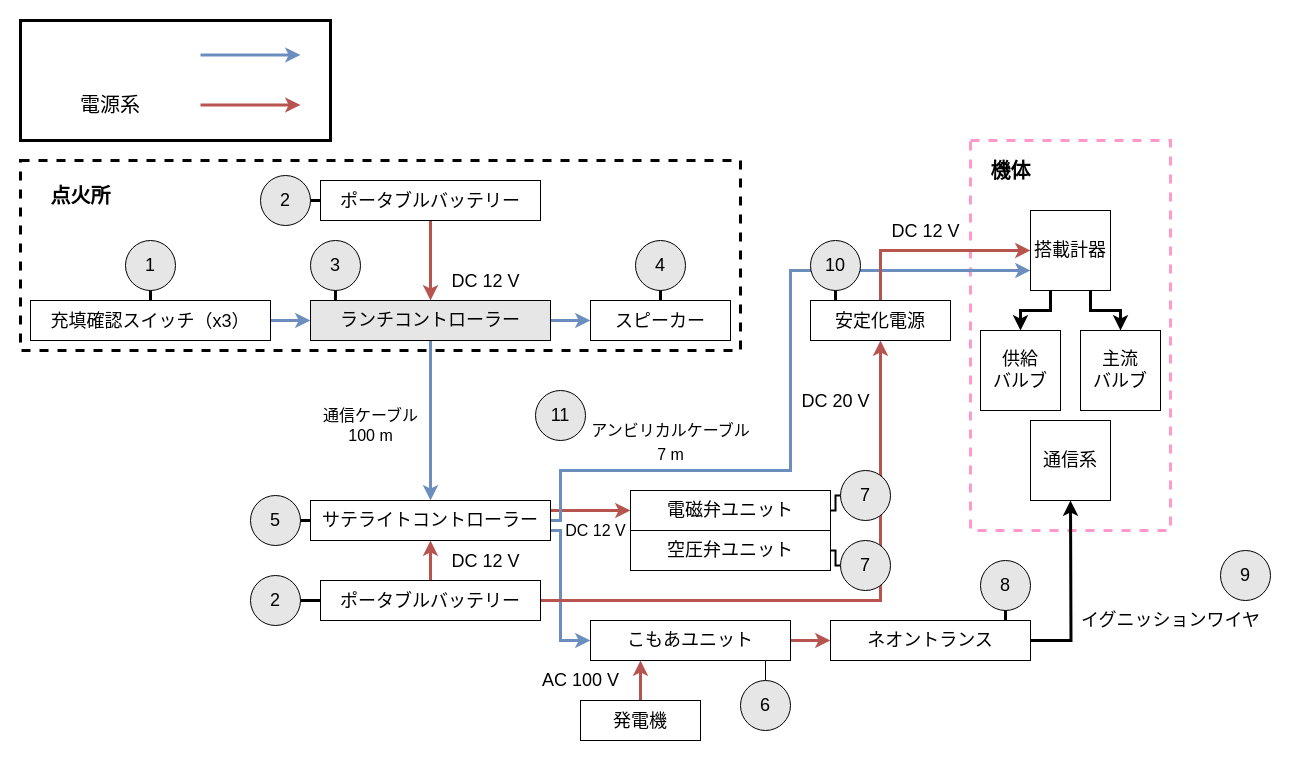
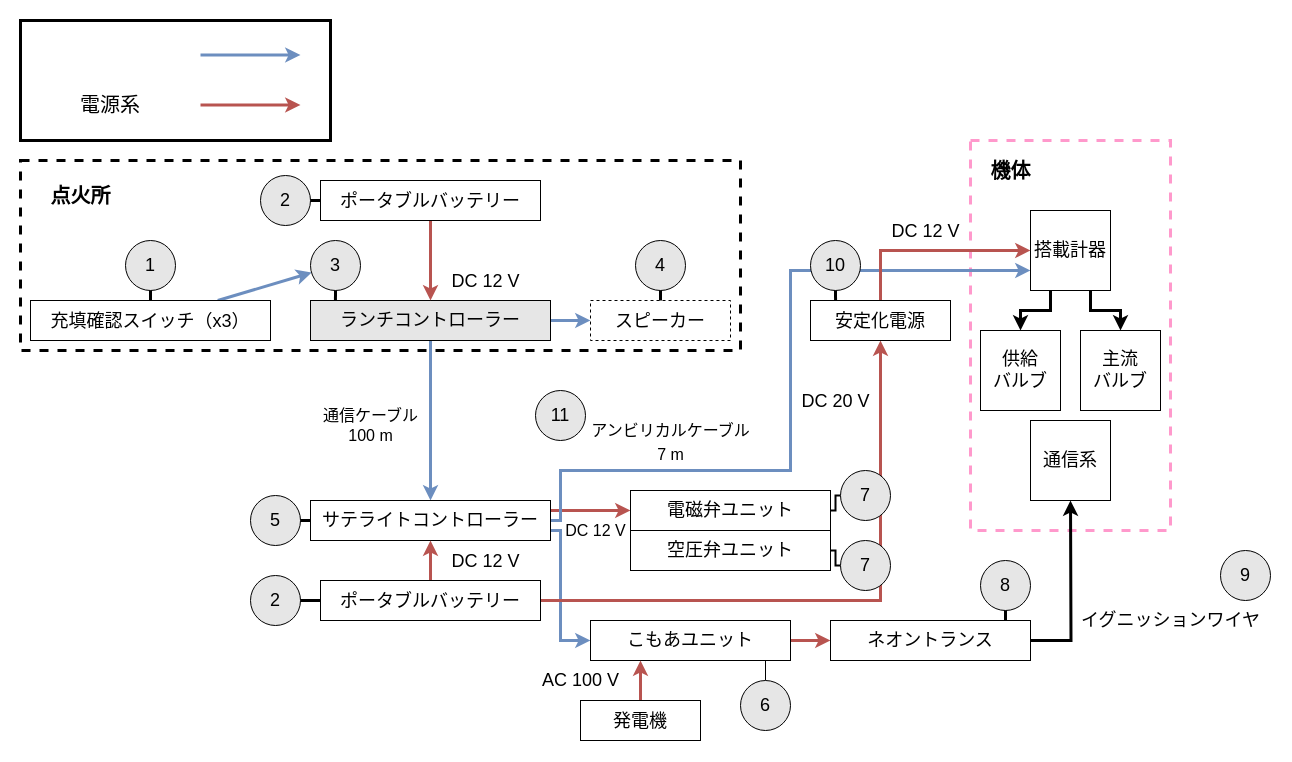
(285, 321) -> (259, 288)
(661, 321) -> (661, 321)
